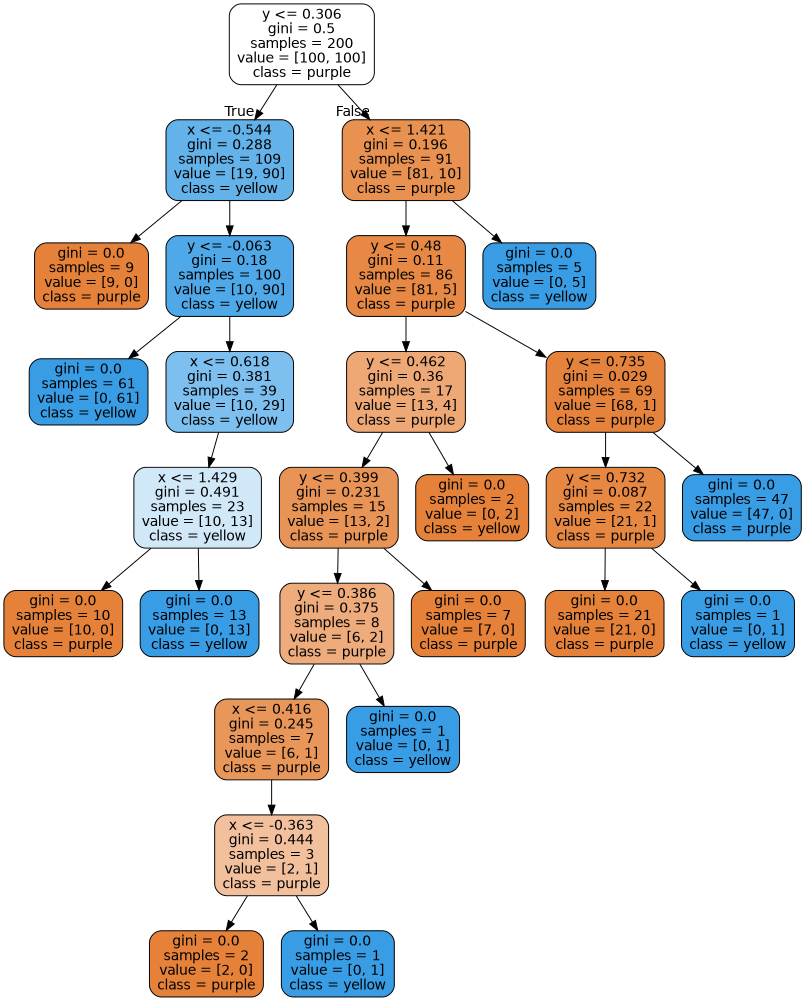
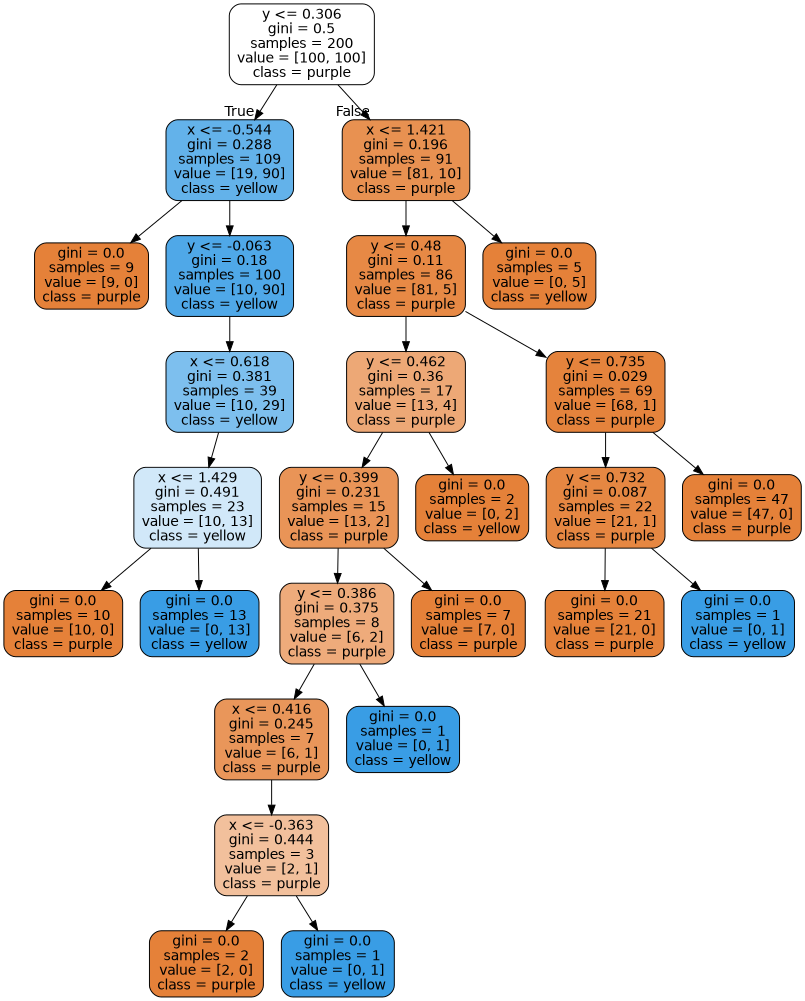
(539, 276) -> (539, 276)
(89, 392) -> none
(742, 508) -> (742, 508)
